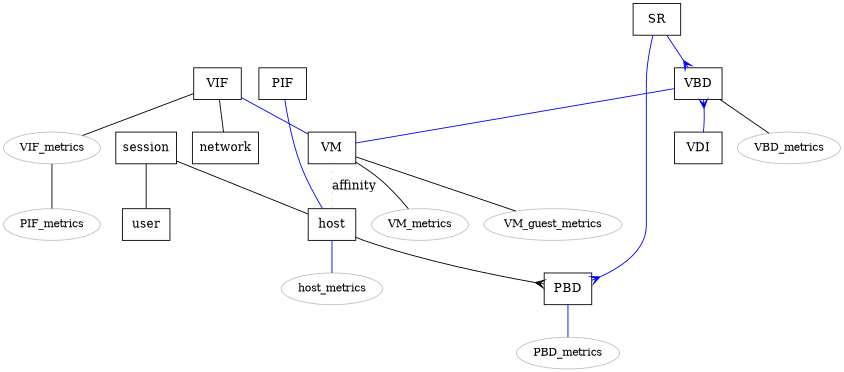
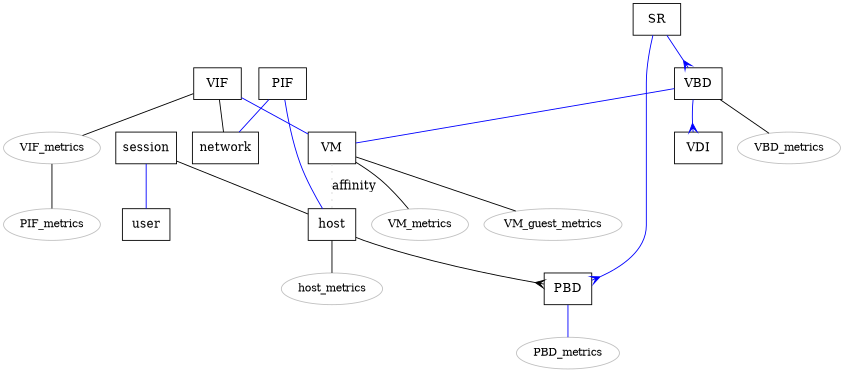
none -> (254, 116)
(704, 120) -> (692, 111)
(146, 186) -> (146, 186)
(332, 257) -> (332, 257)
